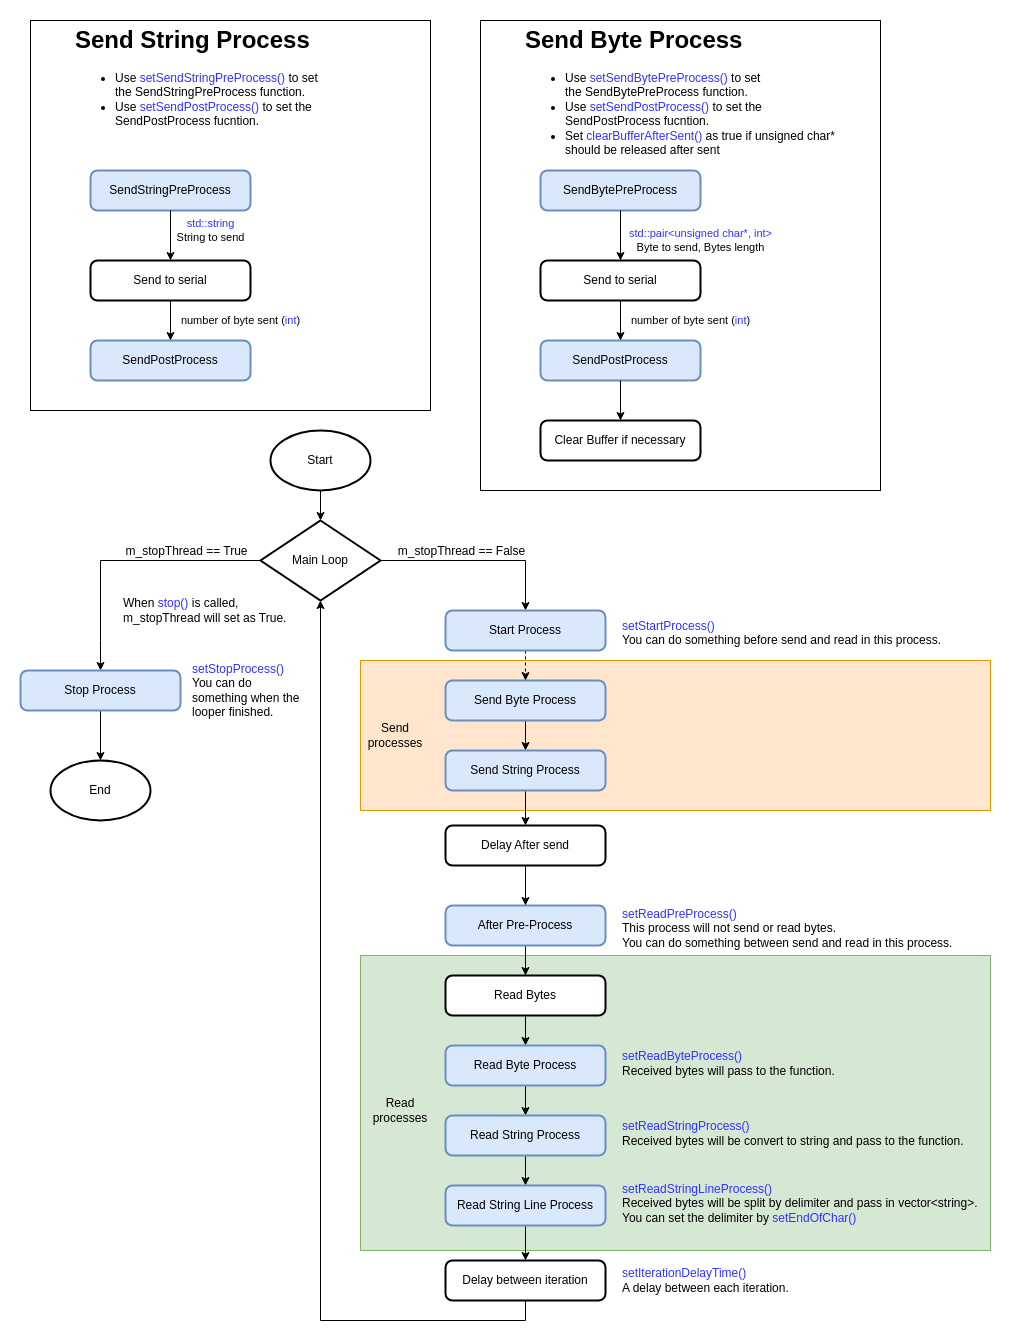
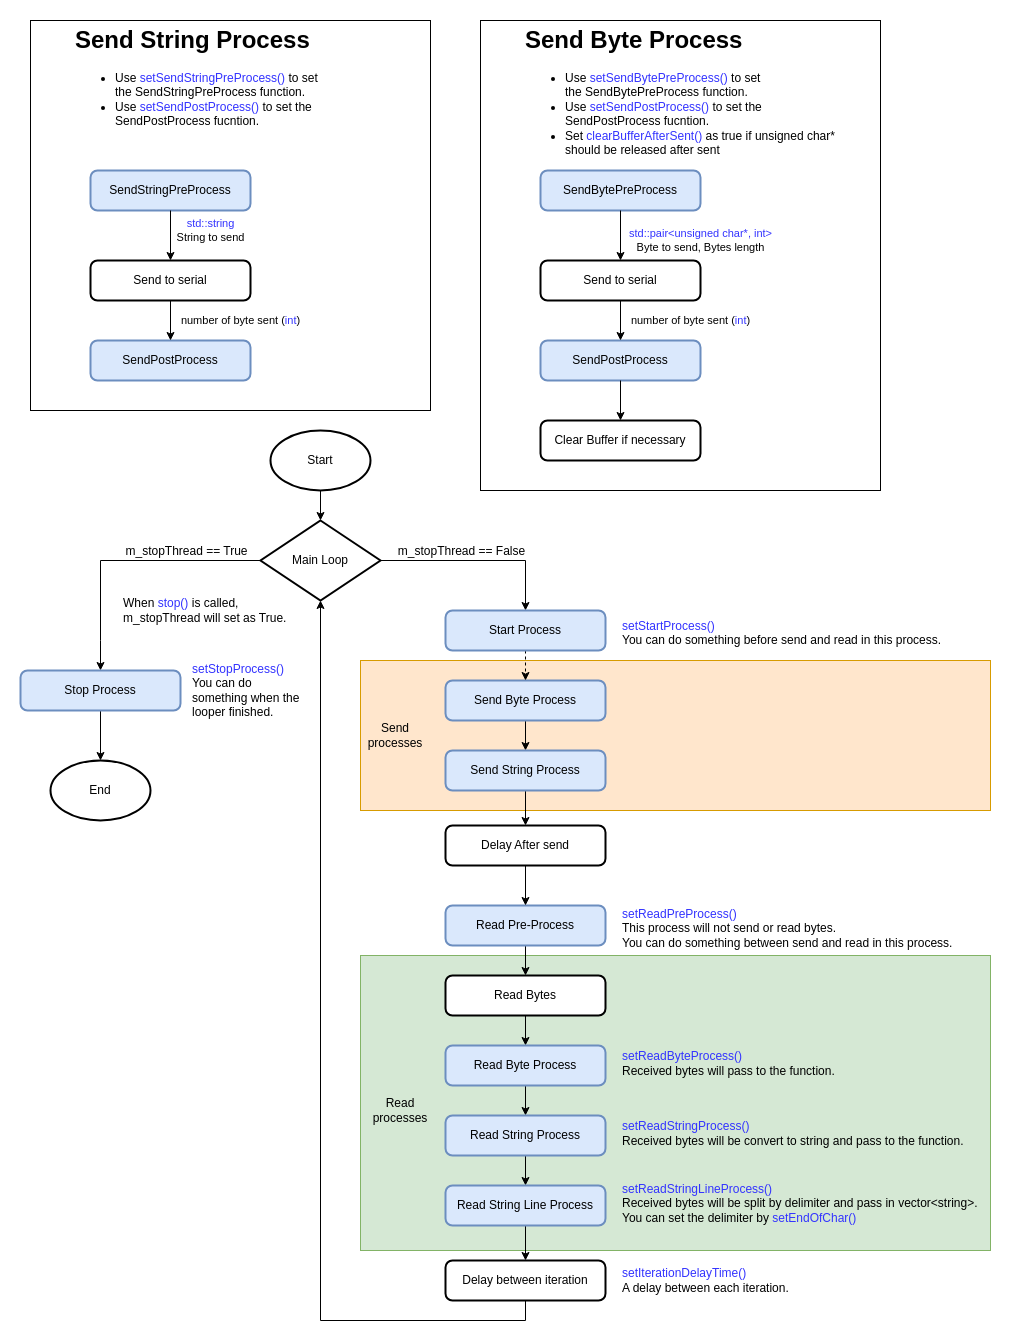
(526, 926) -> (526, 926)
